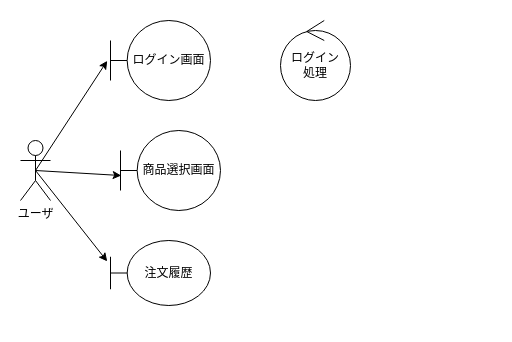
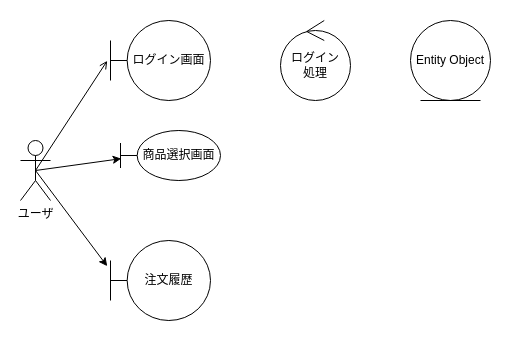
none -> (451, 61)
(103, 68) -> (104, 66)
(171, 171) -> (171, 156)
(161, 273) -> (161, 281)
